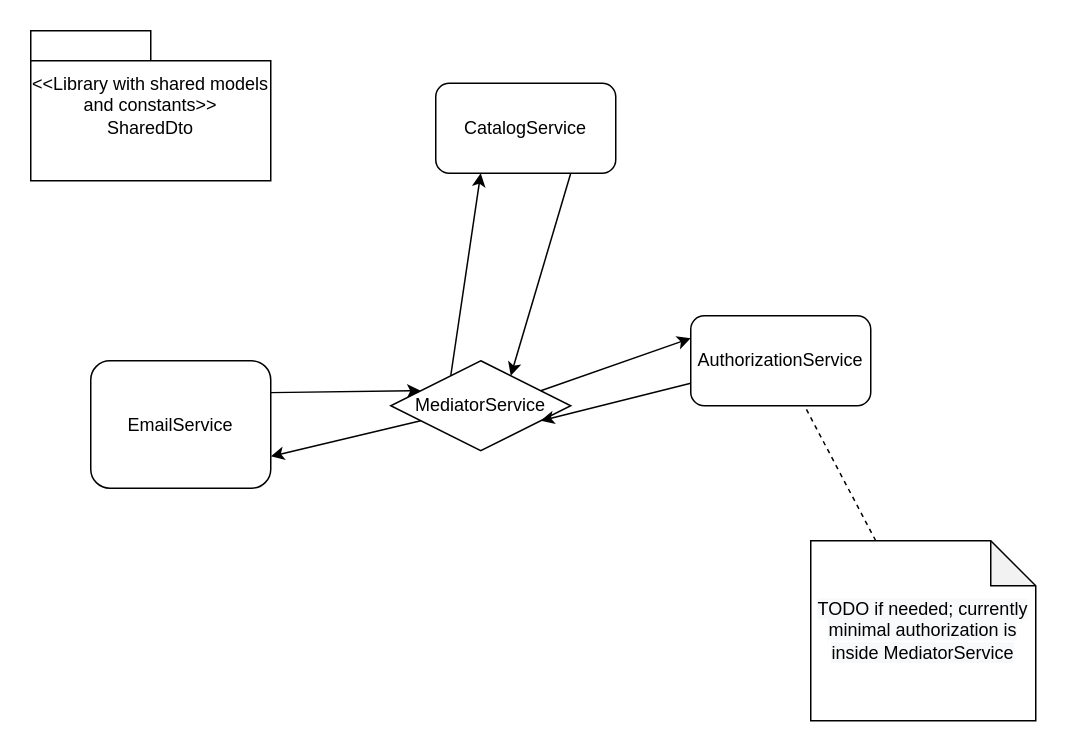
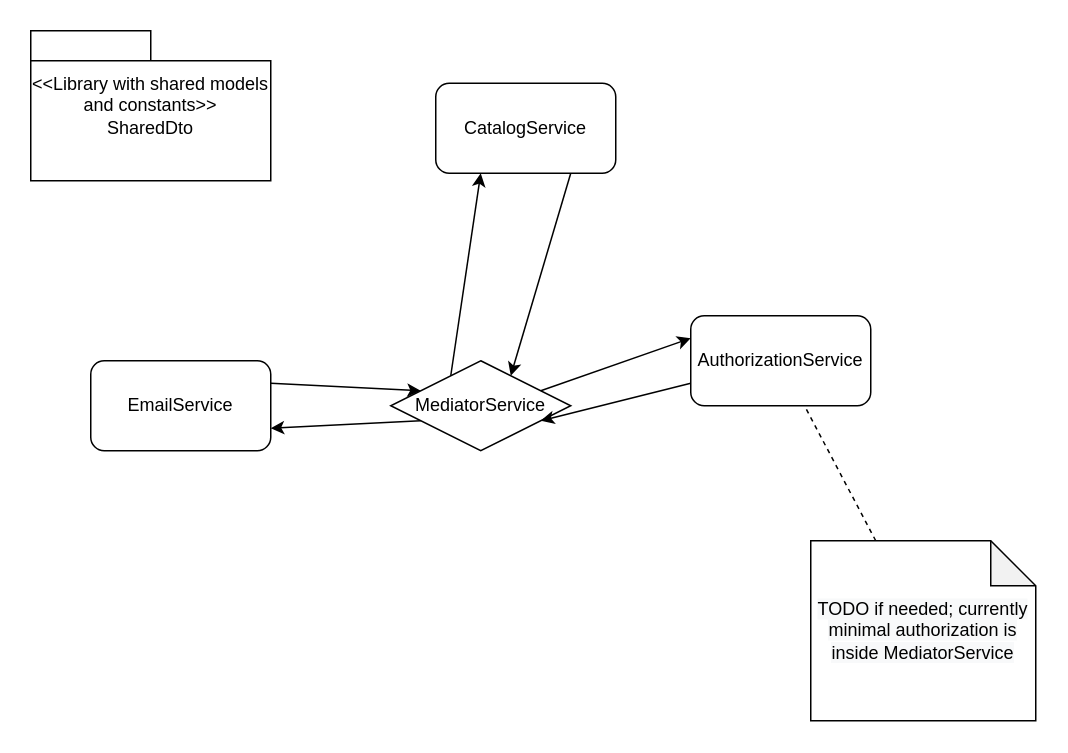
(181, 425) -> (181, 406)
